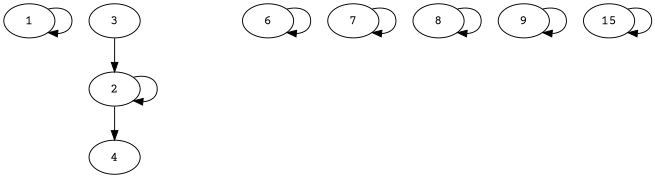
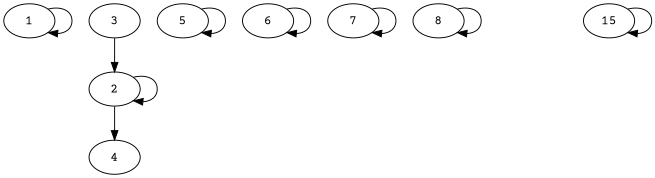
none -> (183, 21)
(524, 21) -> none
